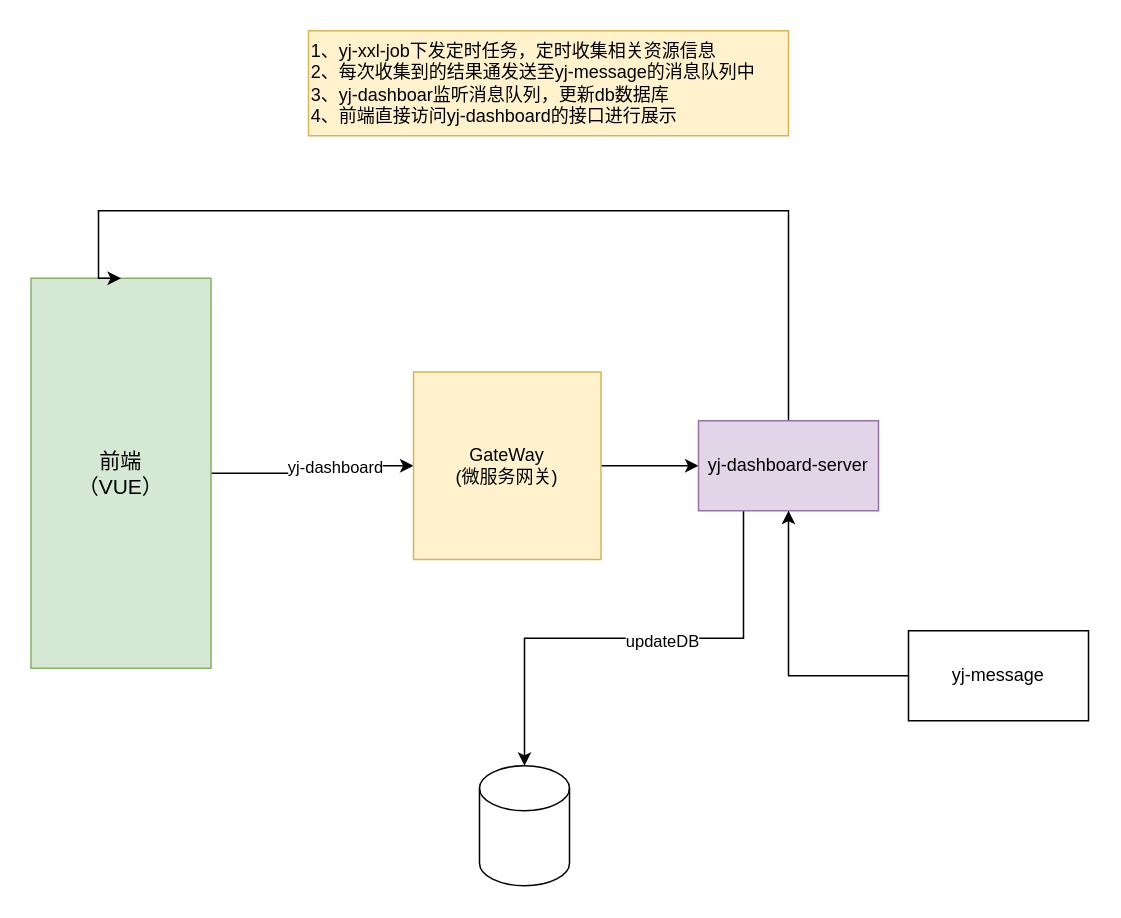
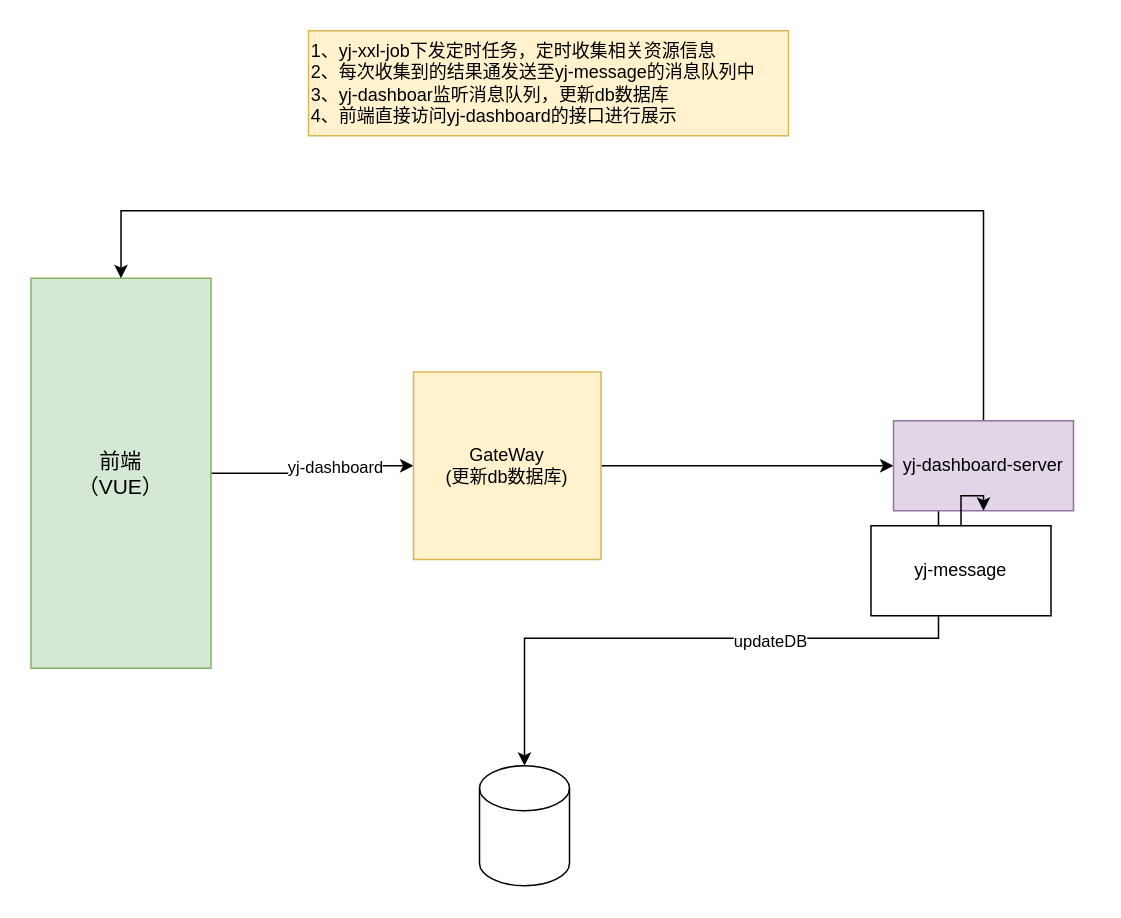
(507, 466) -> (507, 466)
(788, 466) -> (983, 466)
(998, 676) -> (961, 571)
